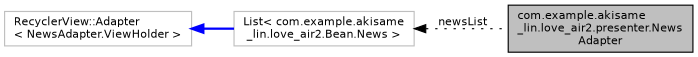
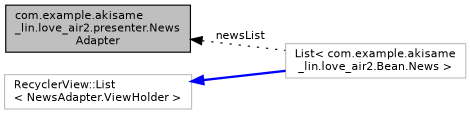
(98, 29) -> (98, 92)
(467, 29) -> (244, 46)
